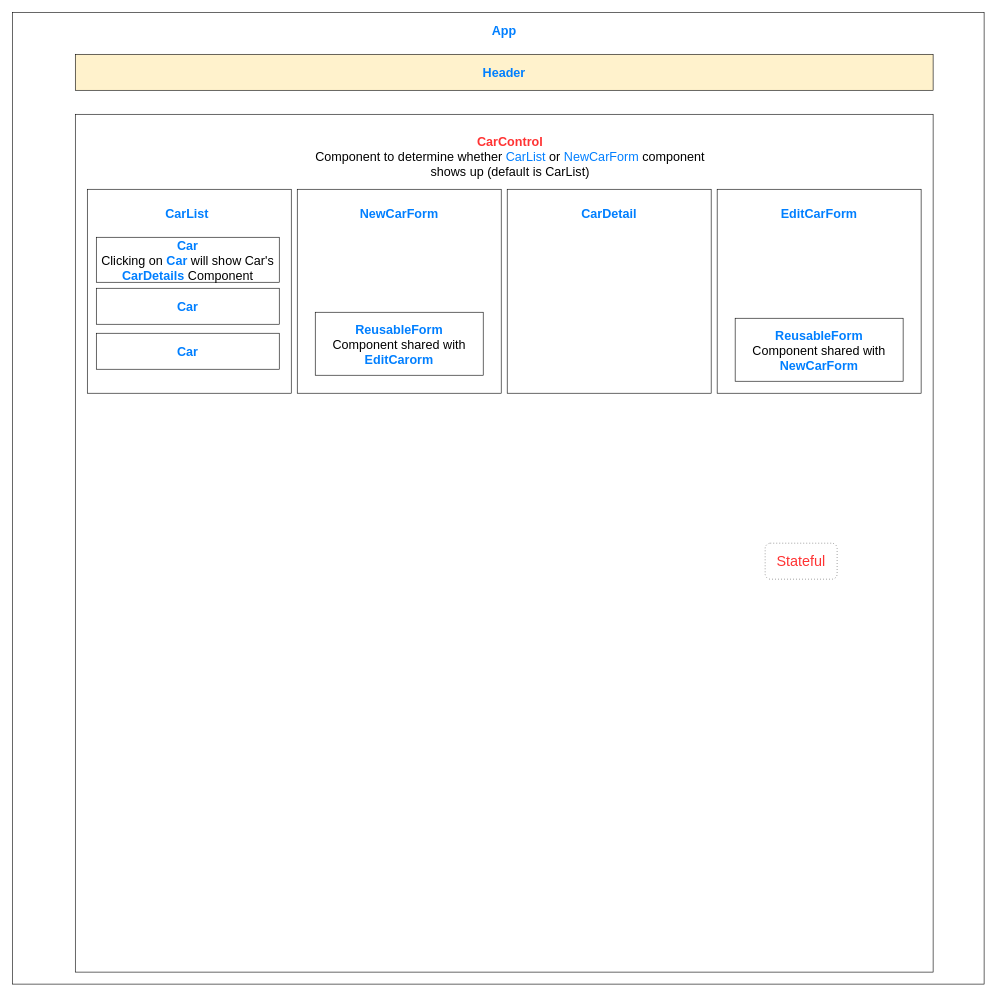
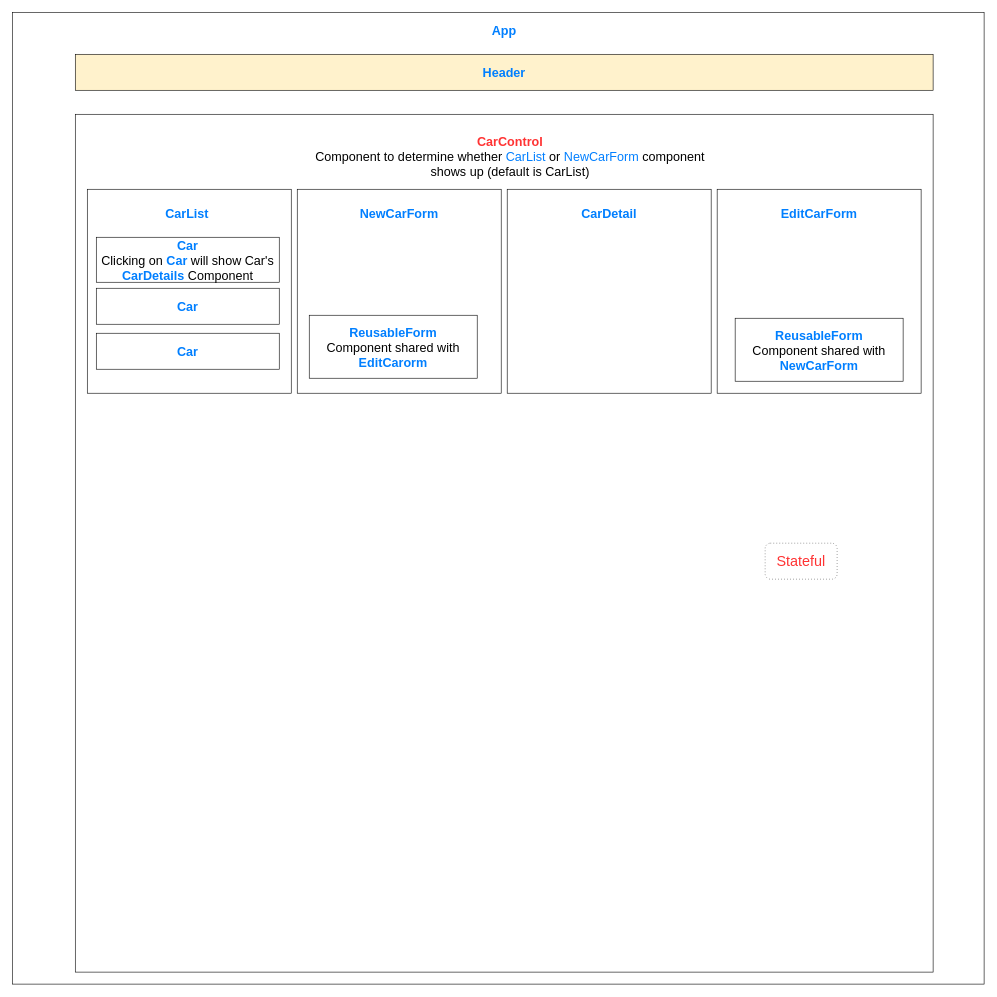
(399, 344) -> (393, 347)
